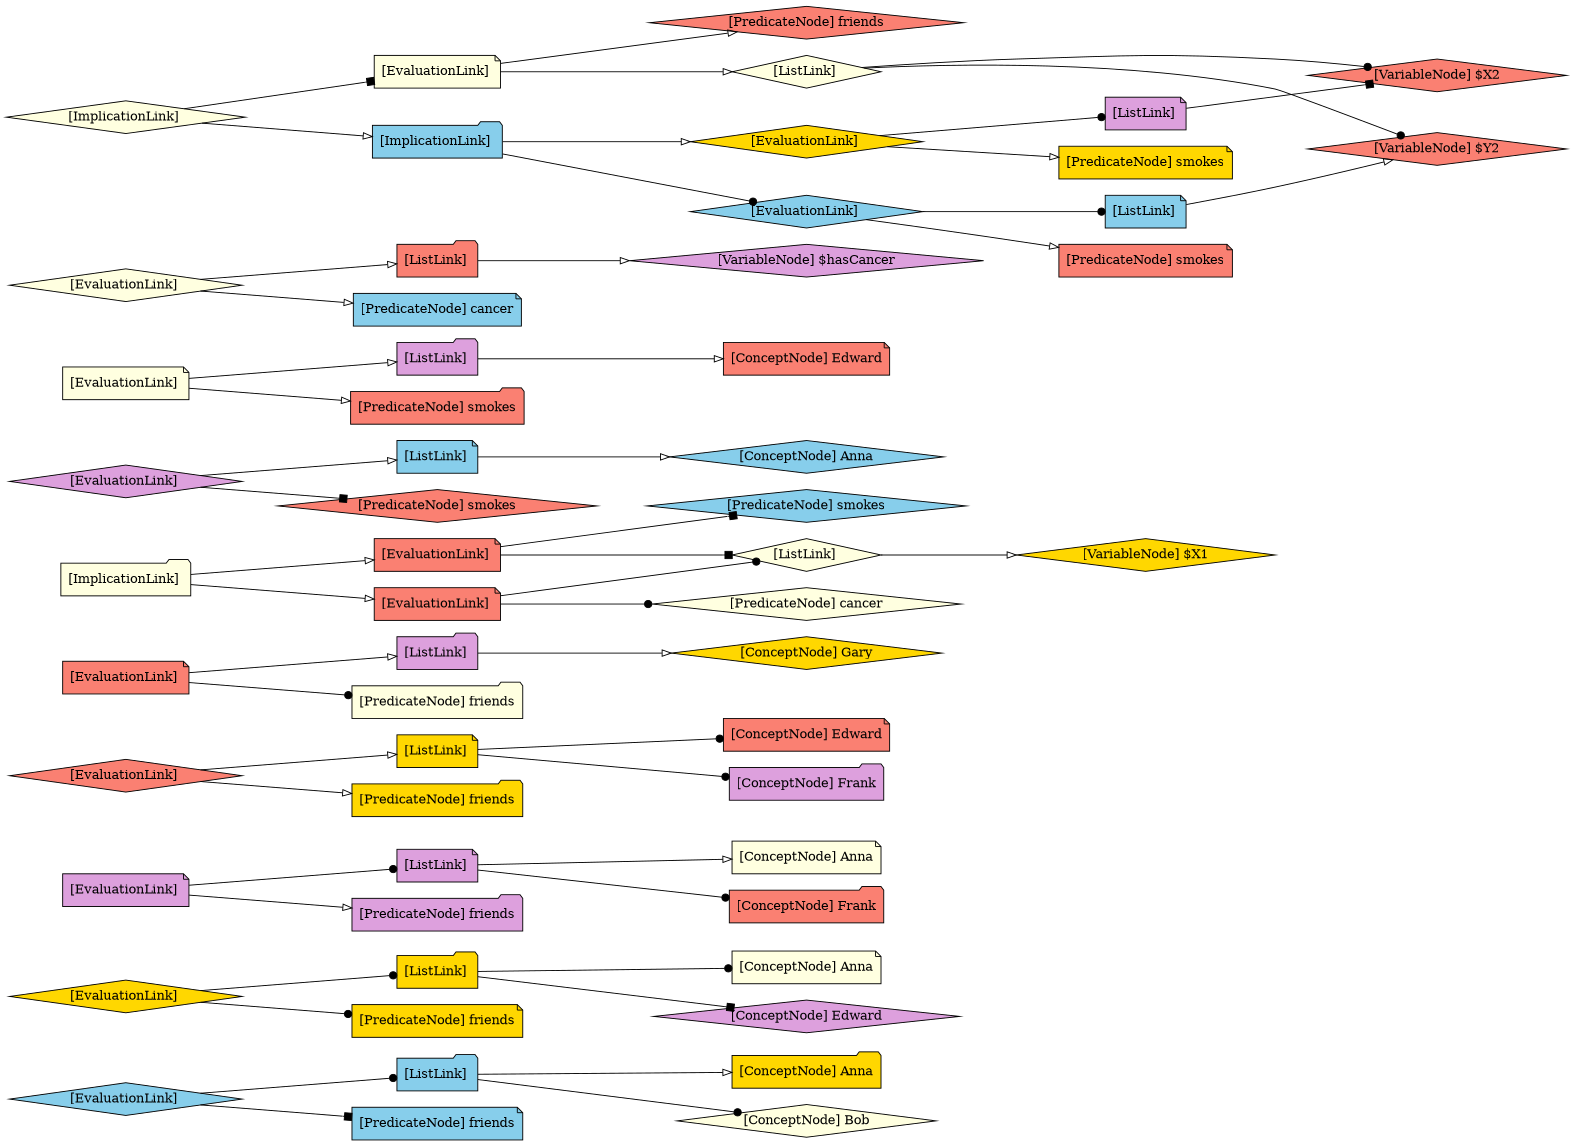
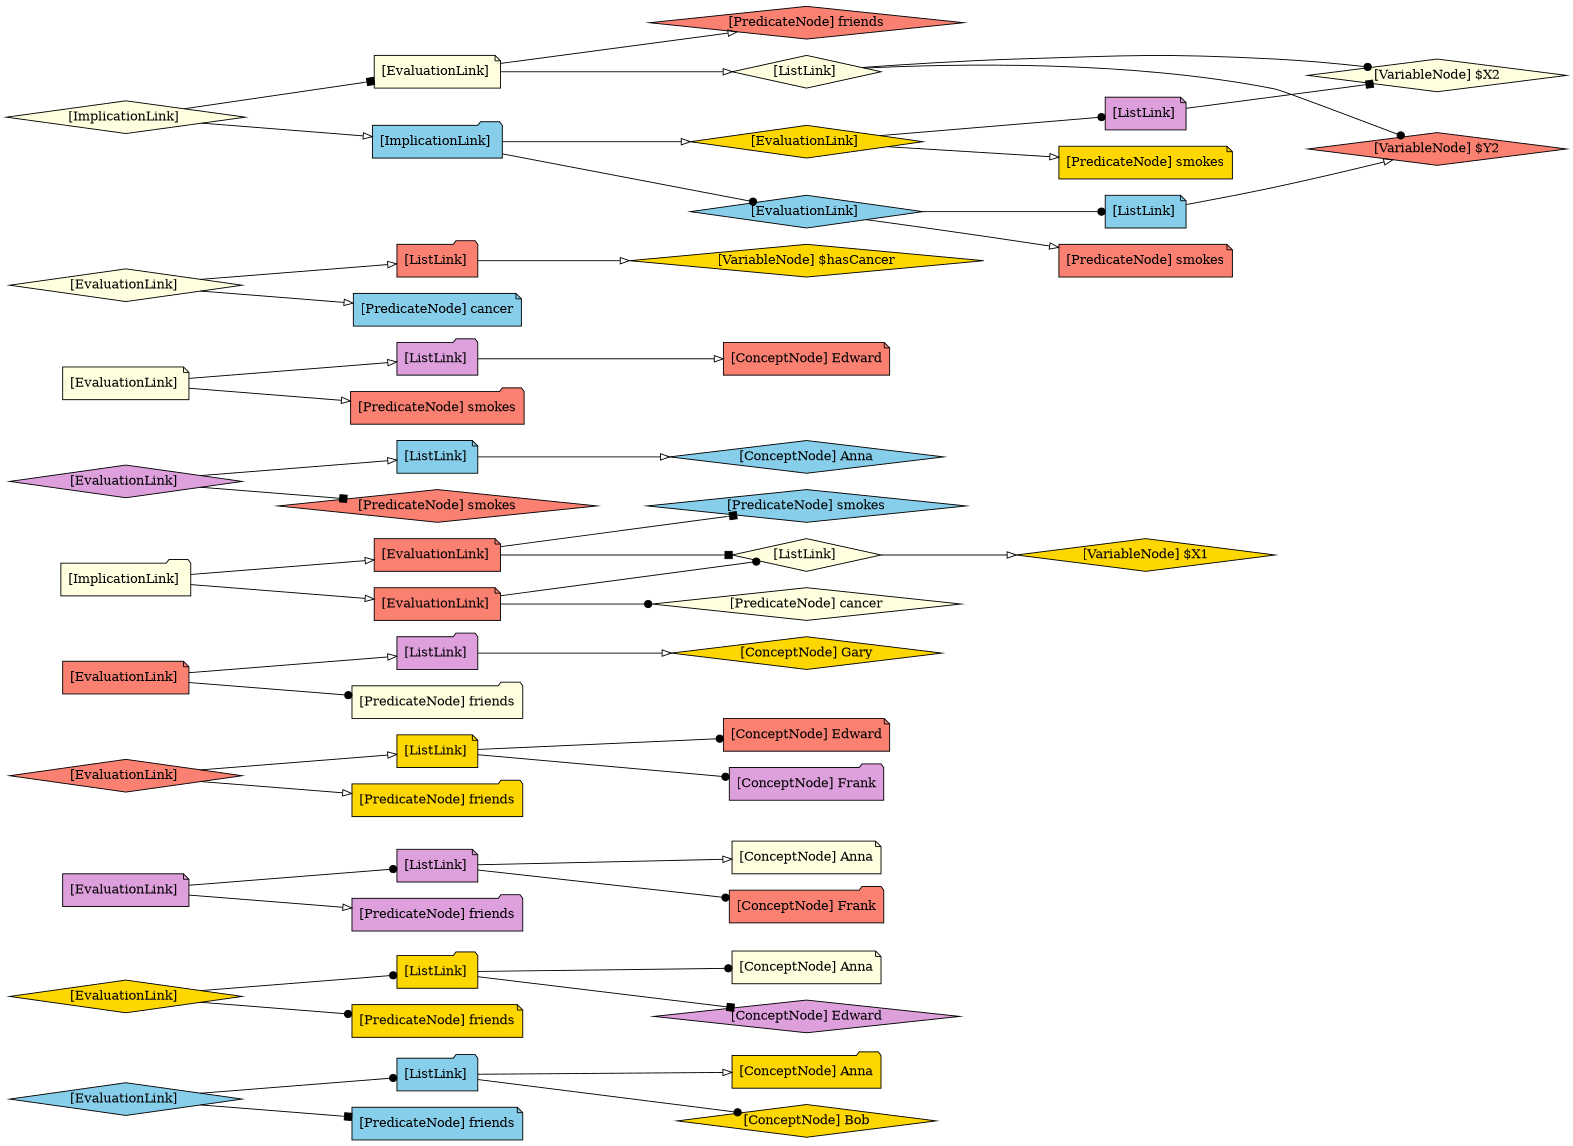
(1437, 75) -> (1437, 75)
(807, 261) -> (807, 261)
(807, 1121) -> (807, 1121)
